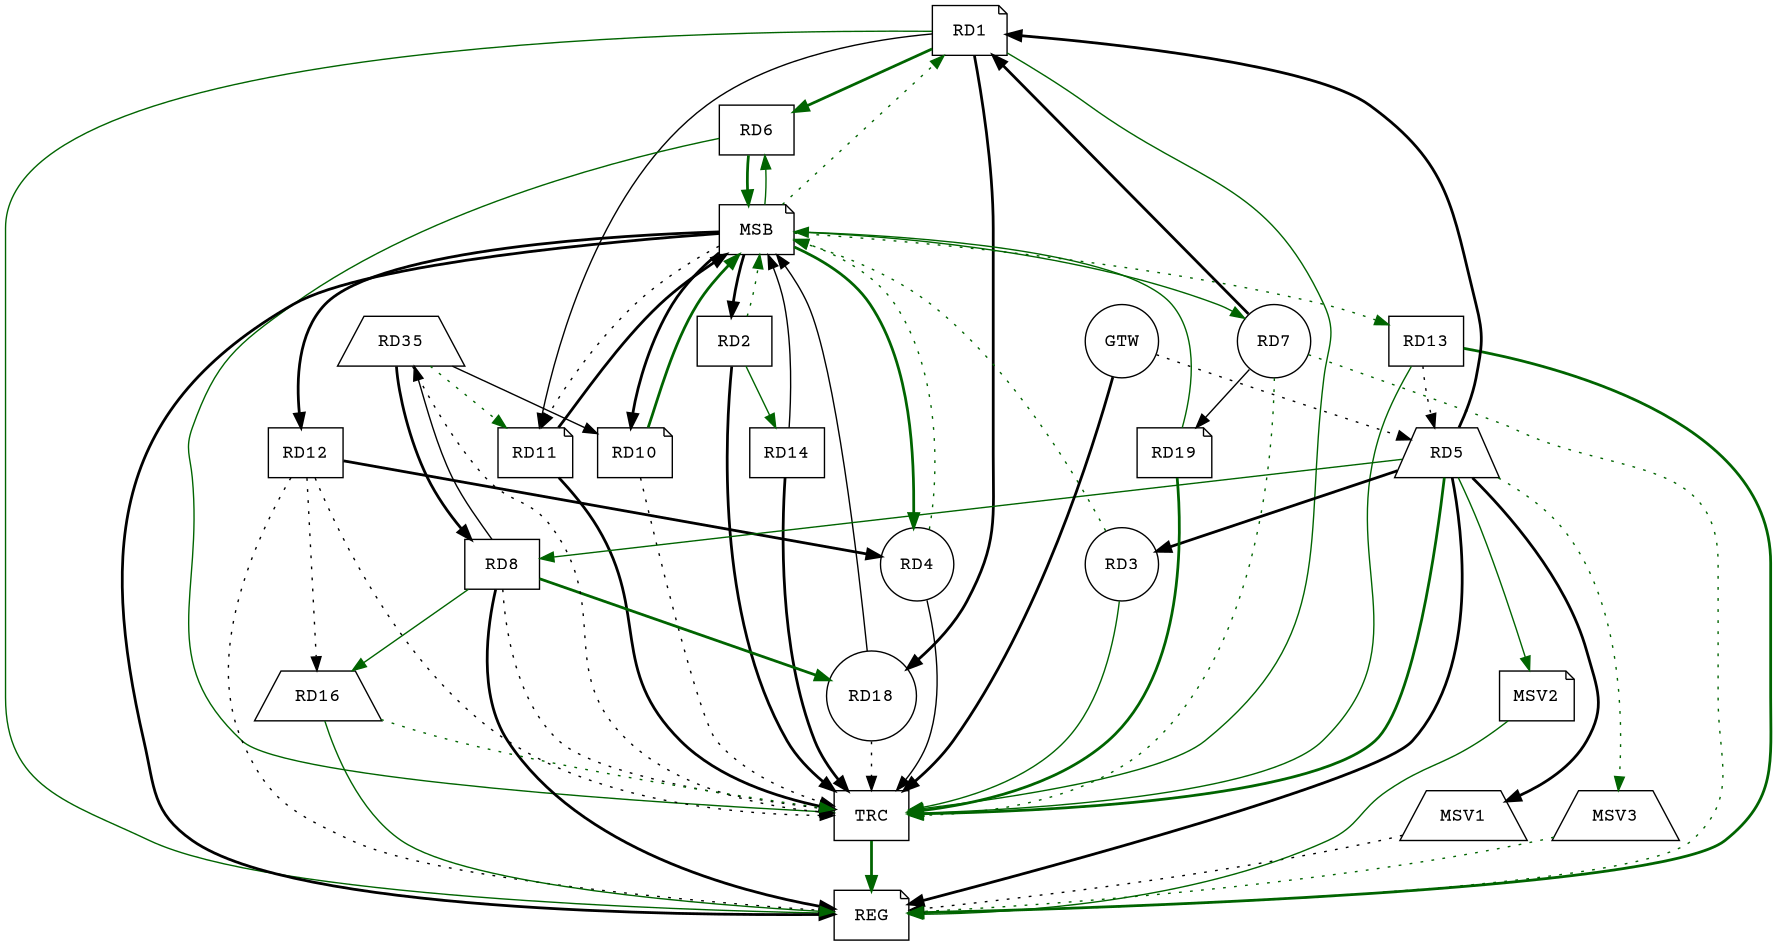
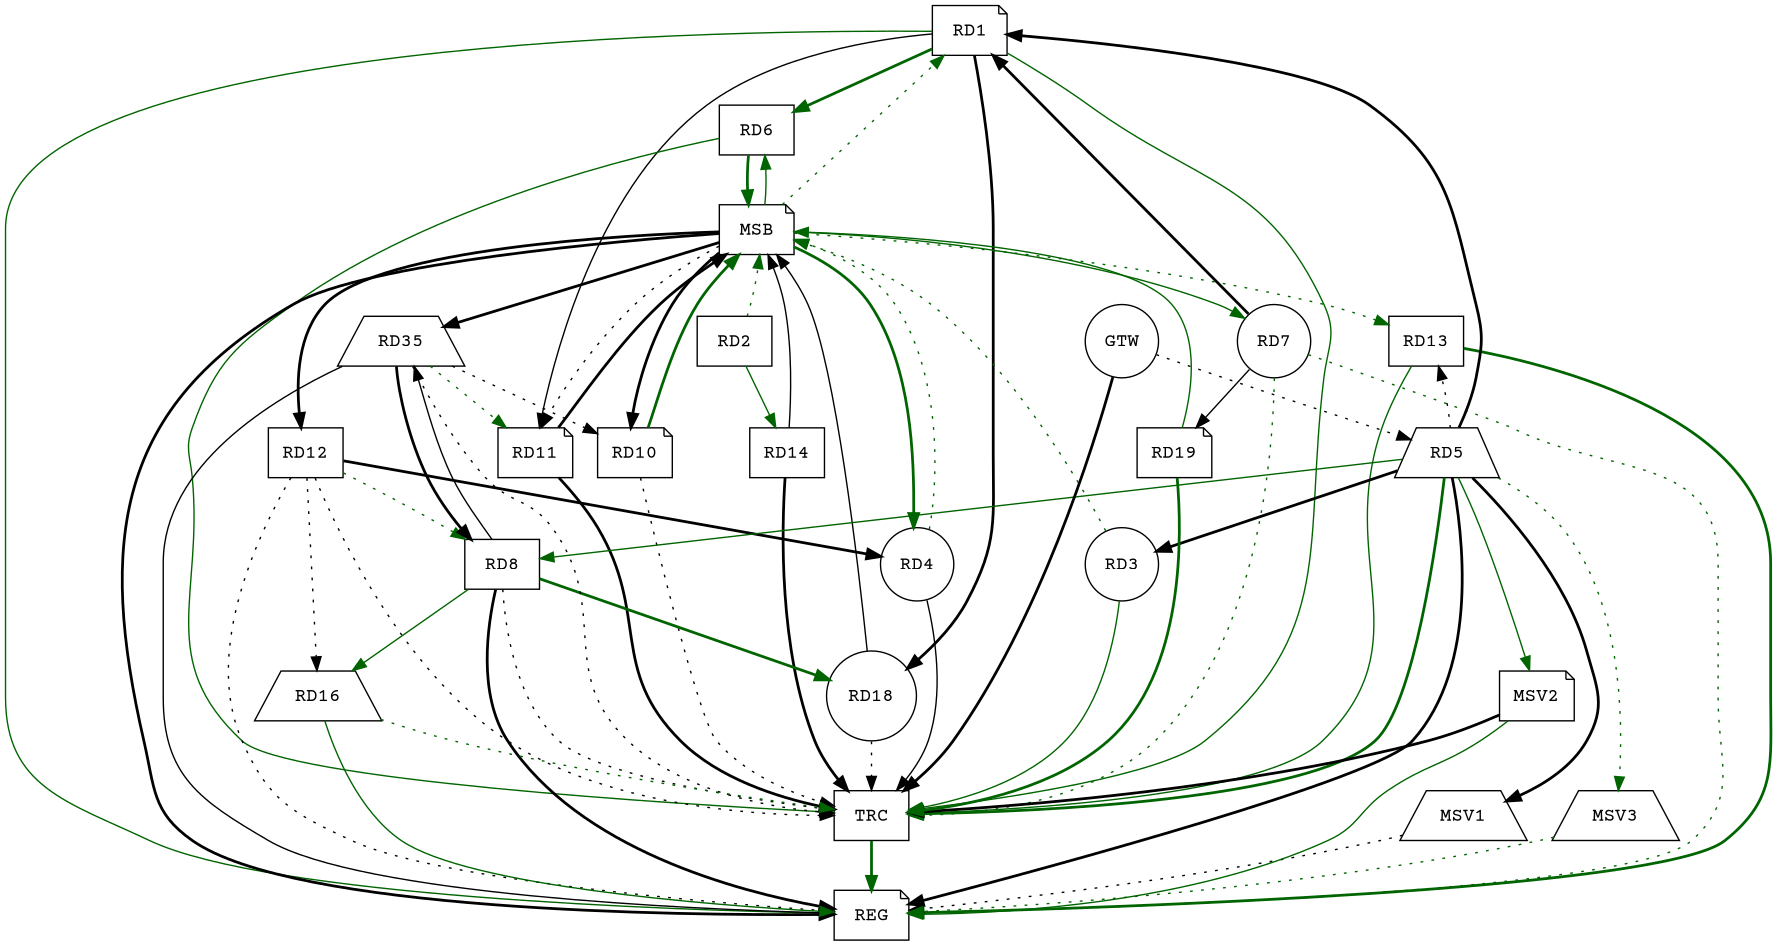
(738, 278) -> (595, 280)
(1425, 387) -> (1449, 413)
(519, 397) -> (519, 397)
none -> (399, 502)
(736, 585) -> (1215, 782)
none -> (249, 829)
